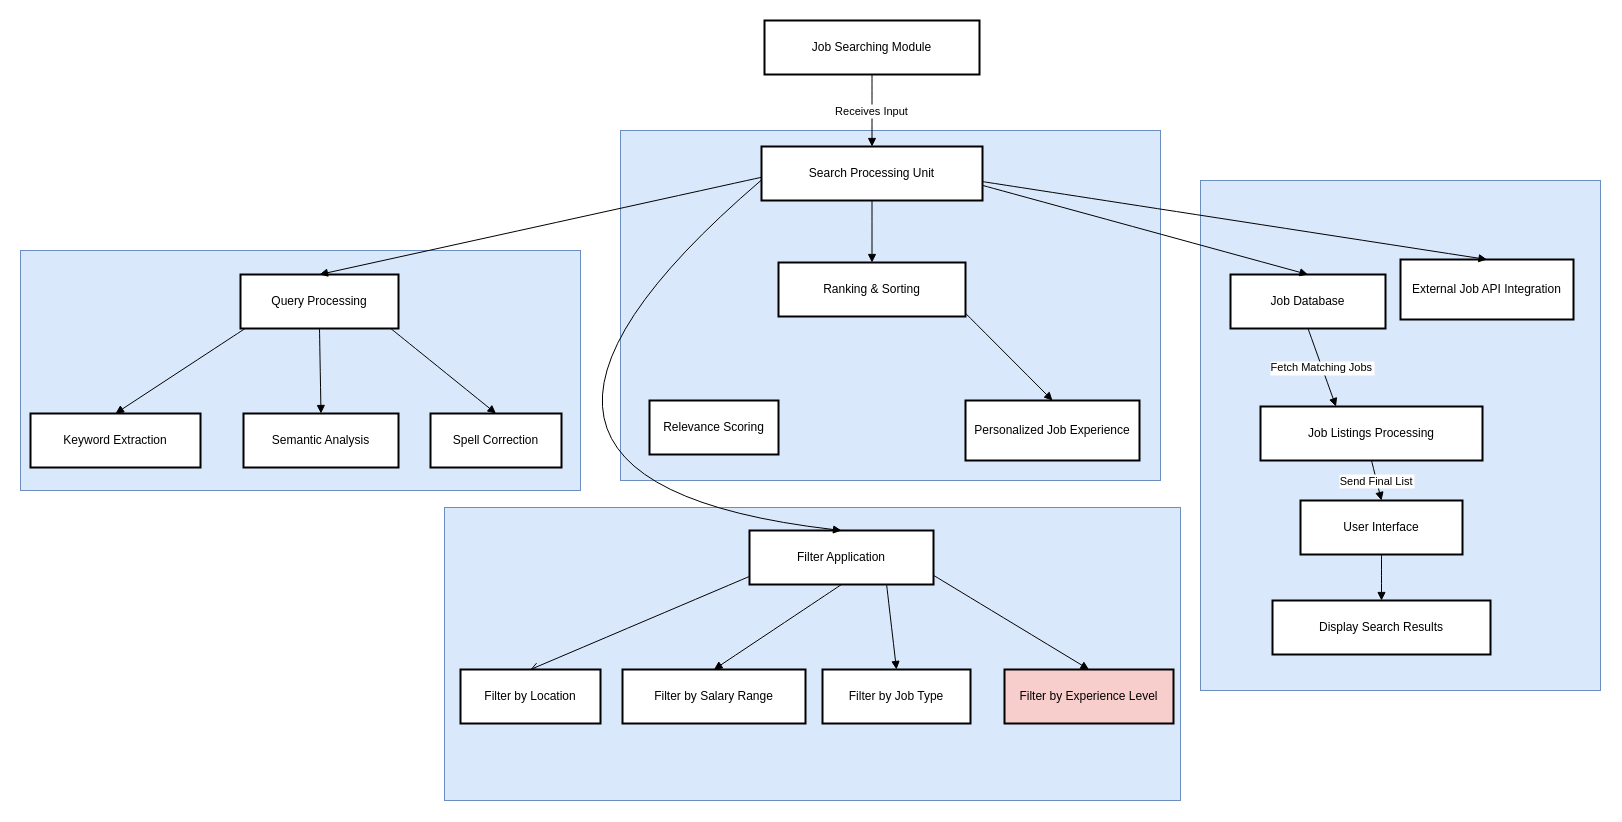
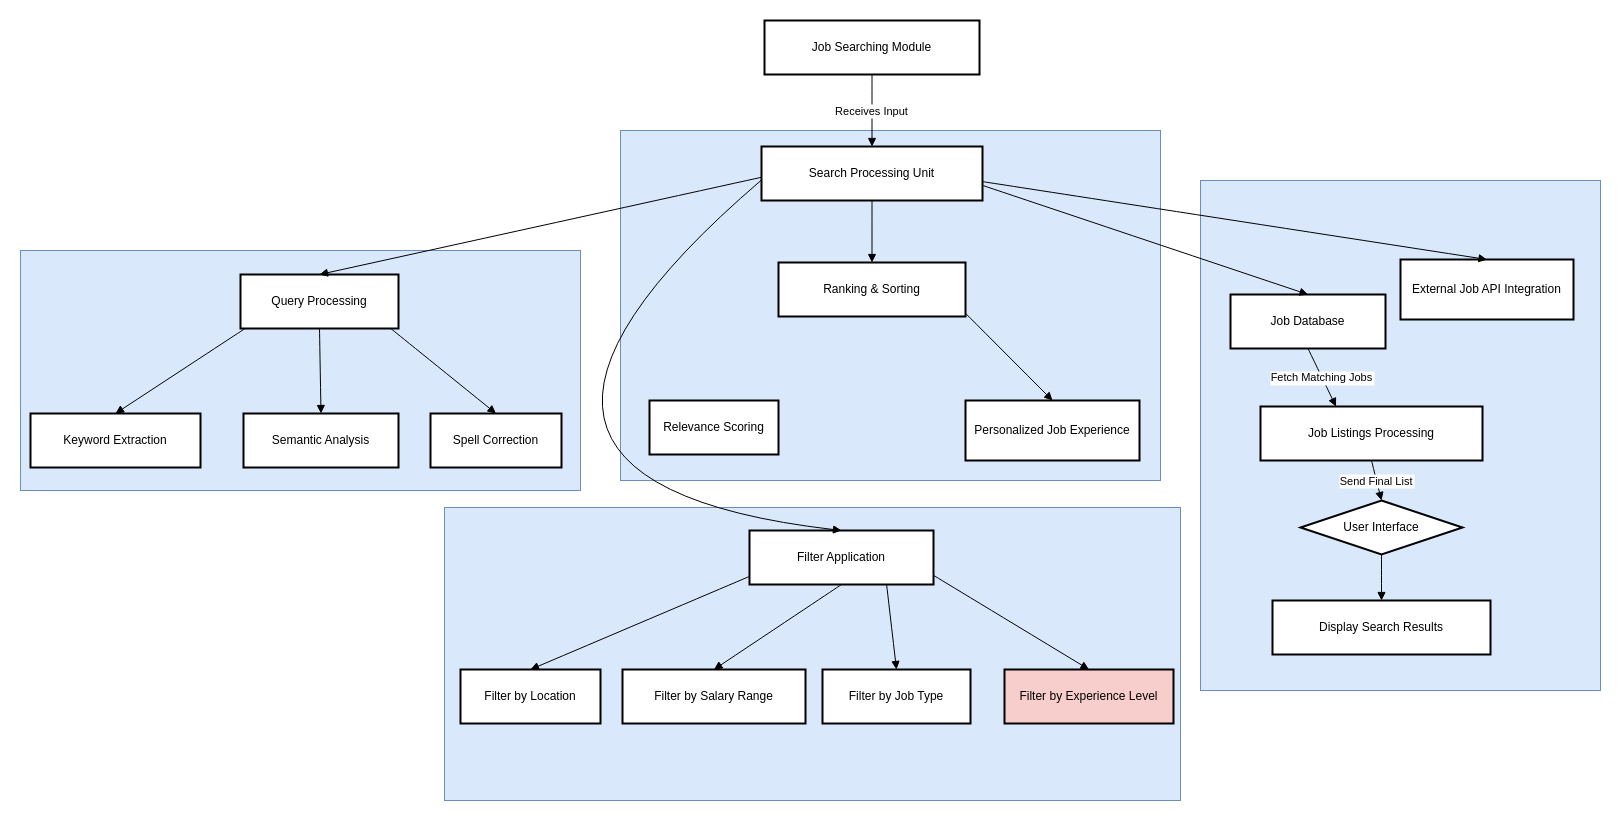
(1308, 302) -> (1308, 322)
(1382, 528) -> (1382, 528)
(537, 667) -> (539, 666)
